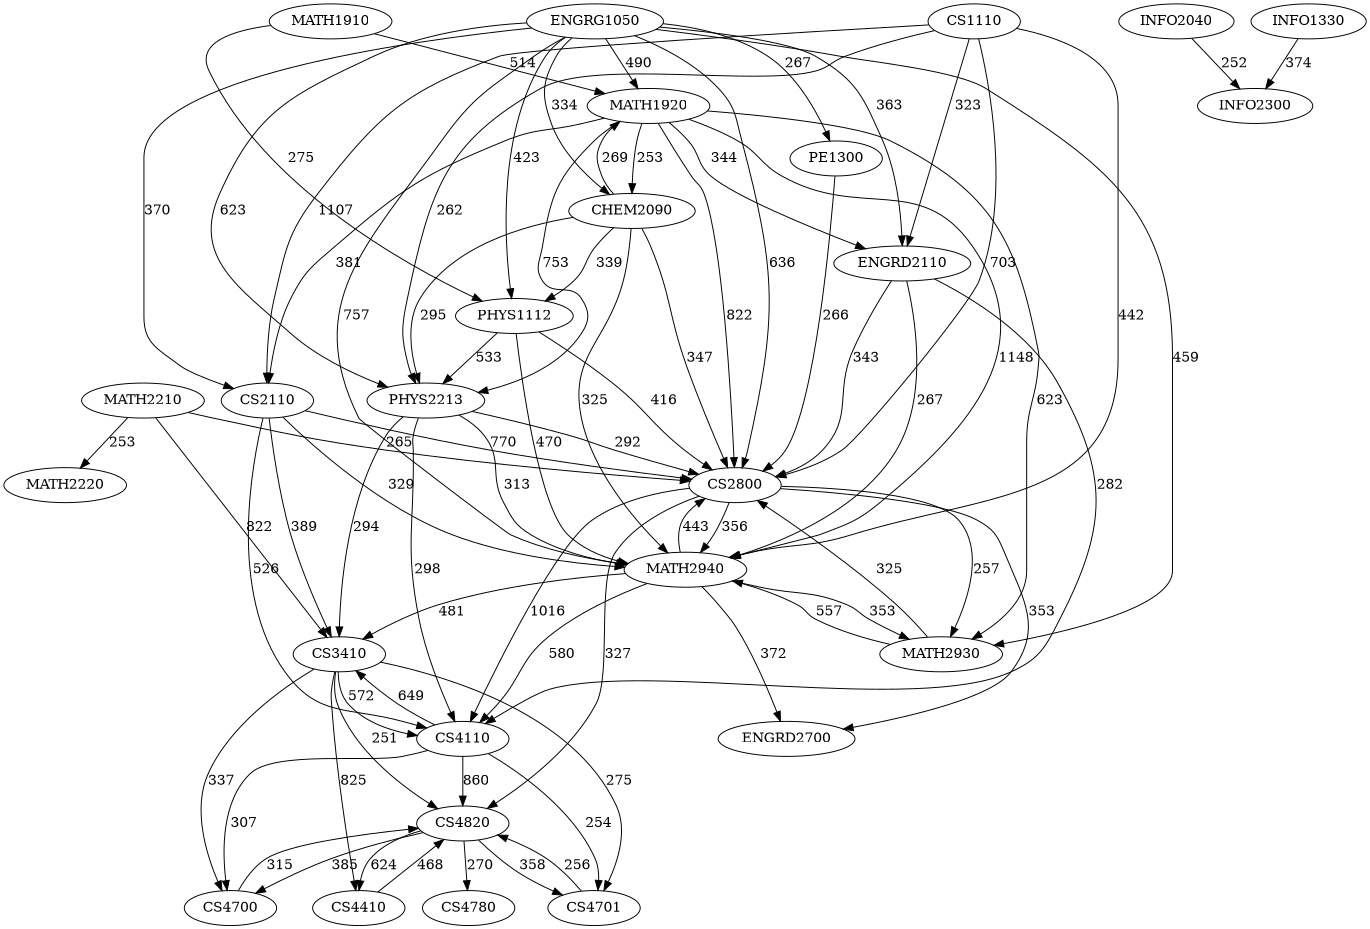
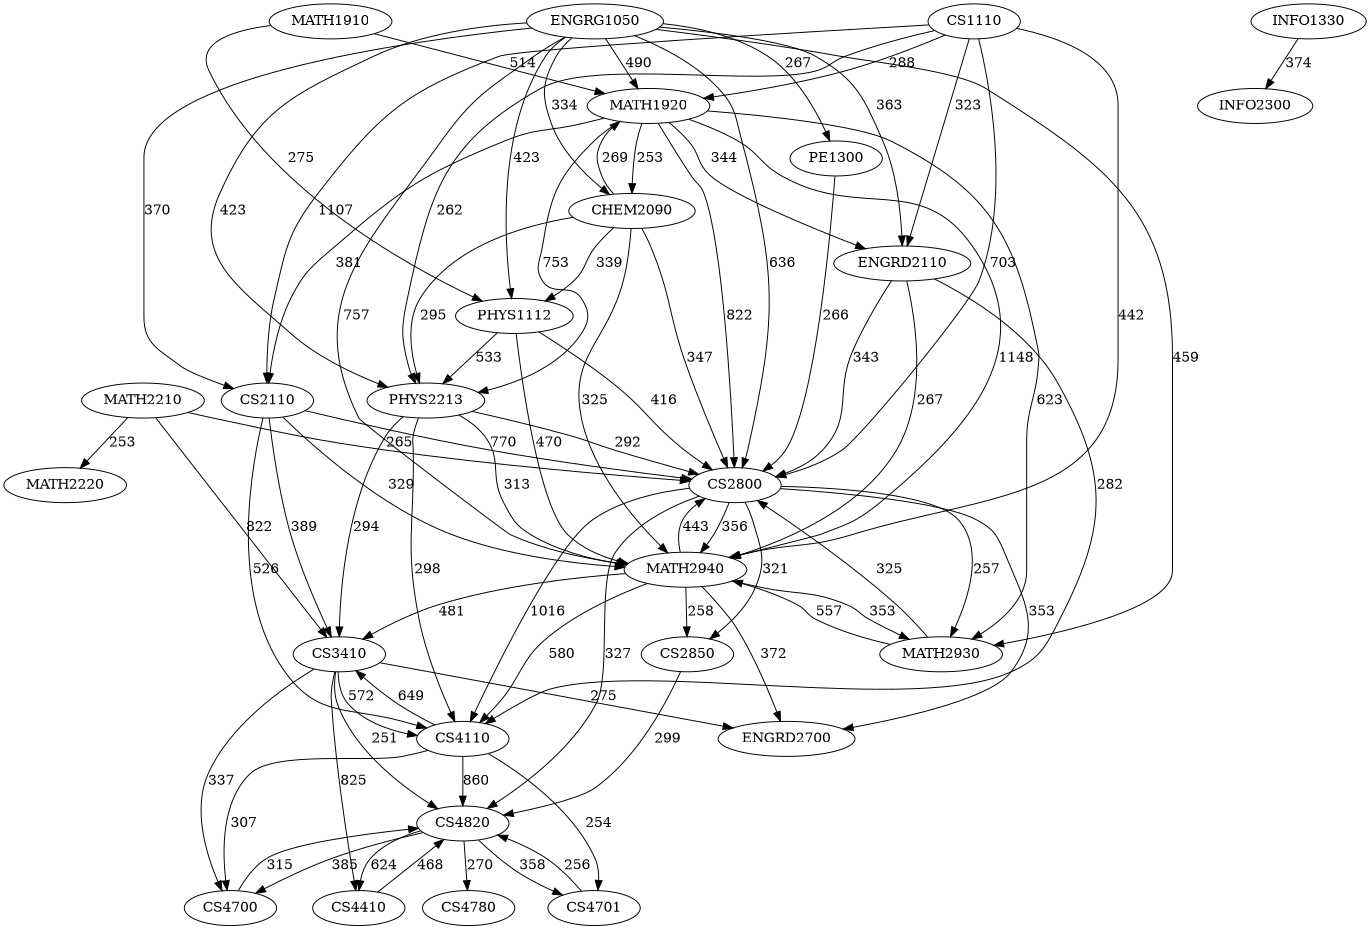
(1176, 21) -> none
none -> (832, 74)
(233, 211) -> (233, 211)
none -> (687, 654)
(548, 729) -> (560, 696)
